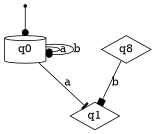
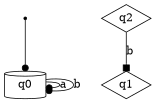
(126, 49) -> (126, 18)
(61, 84) -> none
